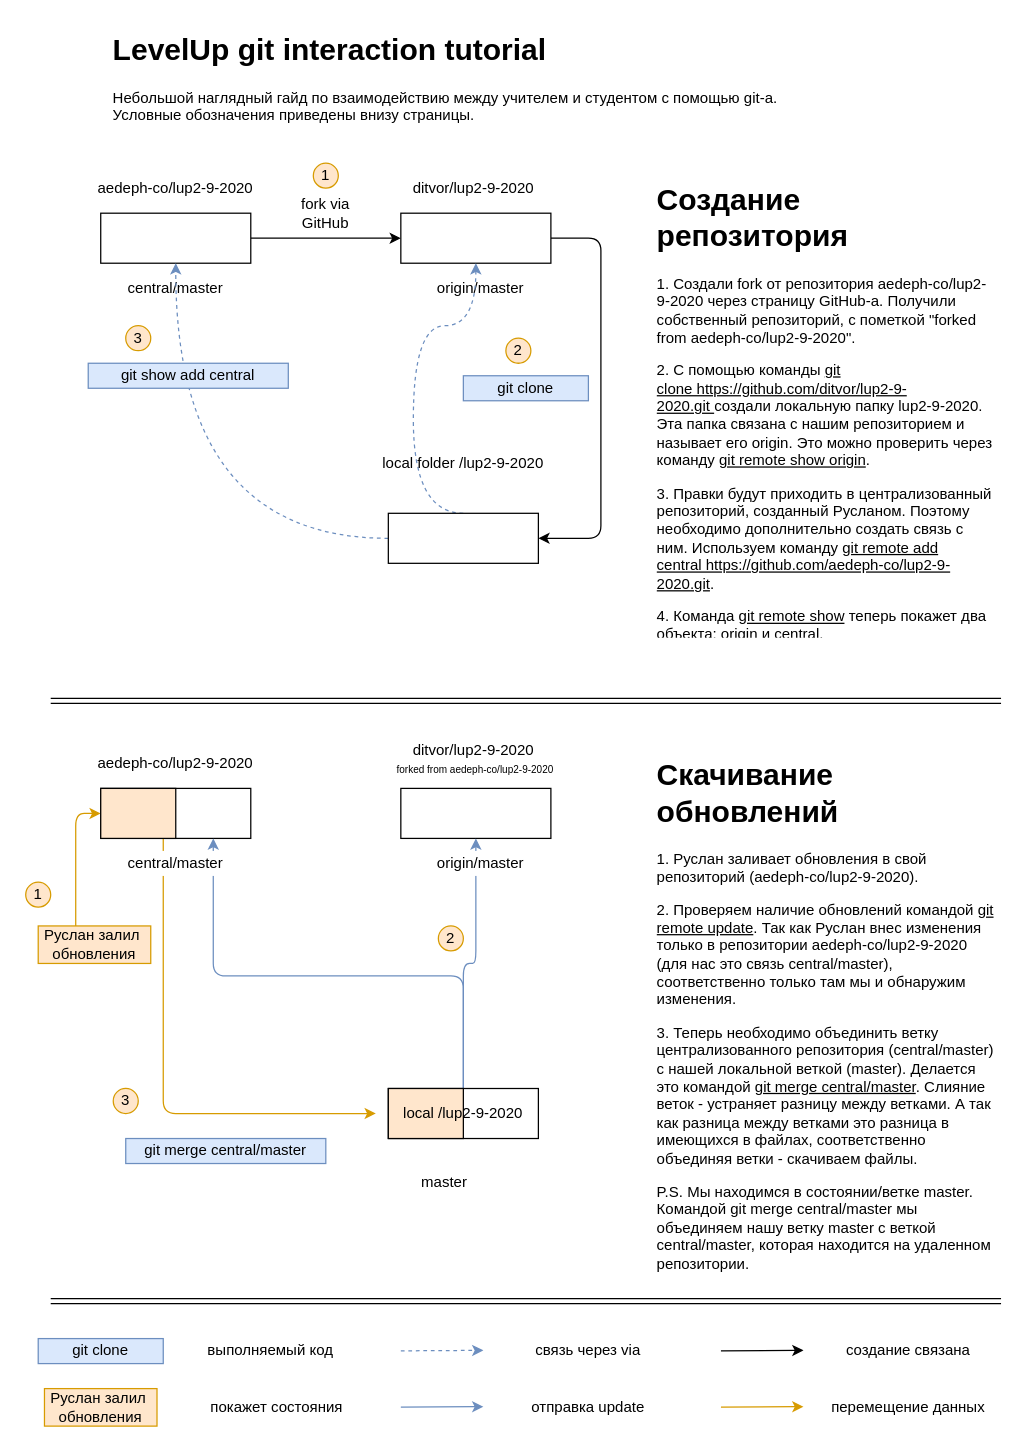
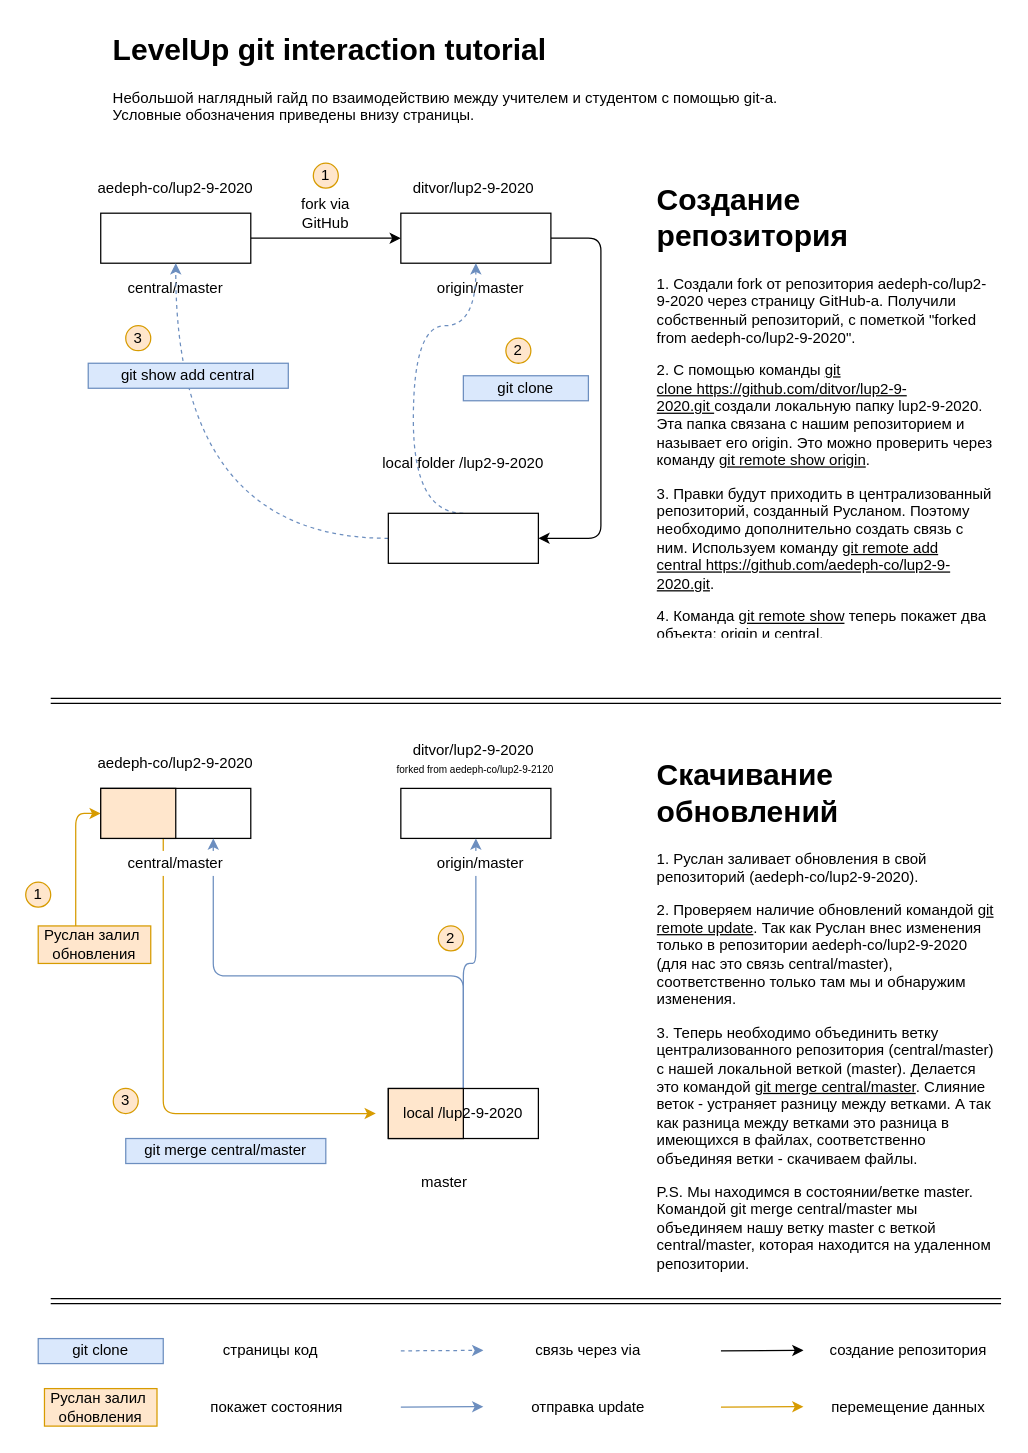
(480, 777) -> (480, 777)
(271, 1351) -> (271, 1351)
(908, 1351) -> (908, 1351)
